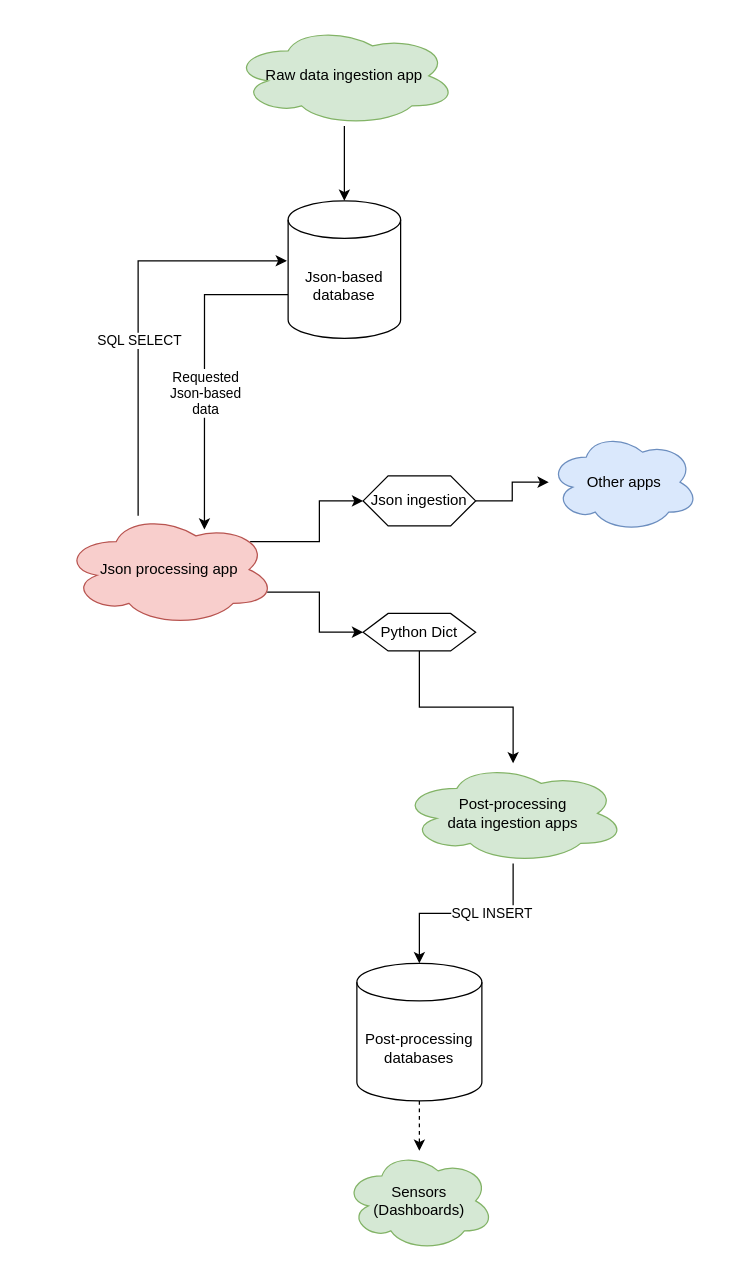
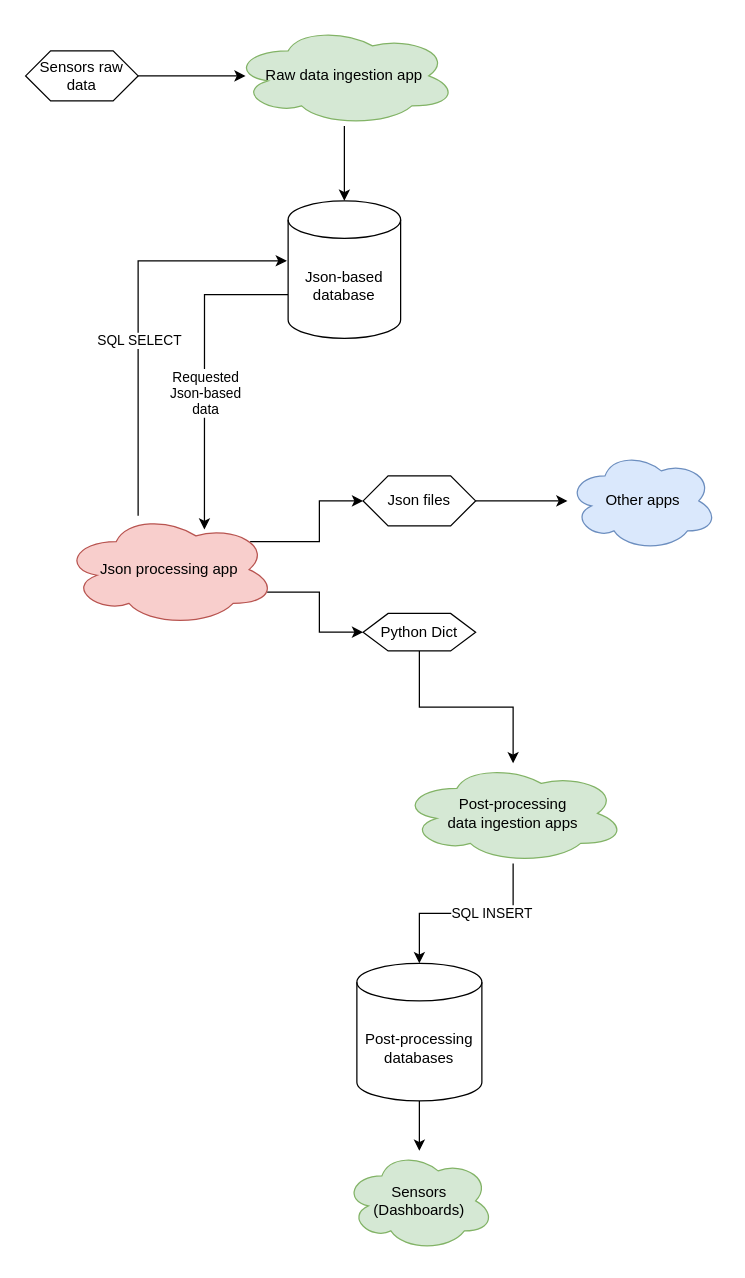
none -> (82, 76)
none -> (187, 76)
(624, 482) -> (643, 501)
(419, 501) -> (419, 501)
(419, 1121) -> (419, 1121)
